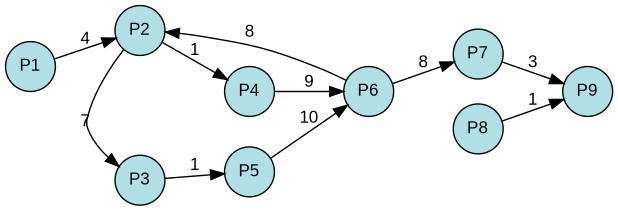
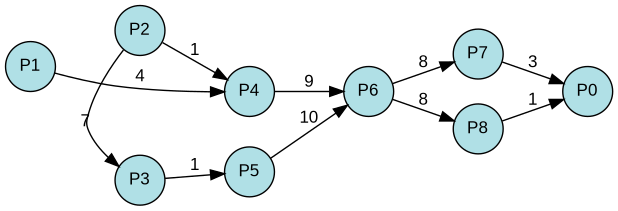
(265, 49) -> (417, 108)
(79, 51) -> (132, 88)
(588, 91) -> (588, 91)
